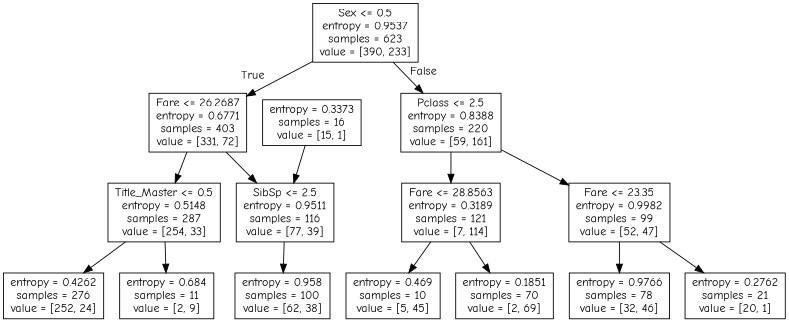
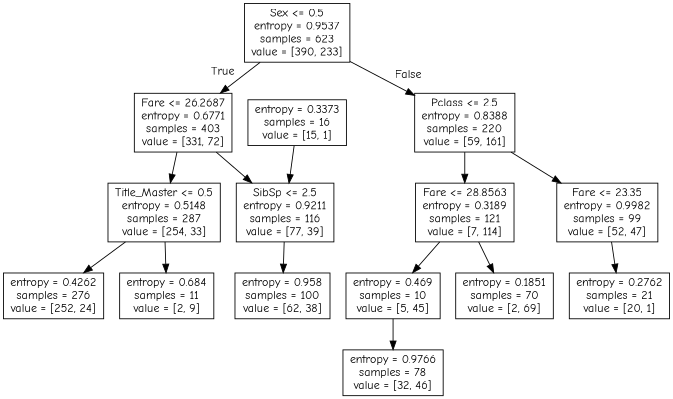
(285, 213) -> (285, 213)
(619, 253) -> (393, 330)
